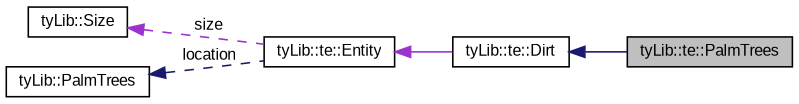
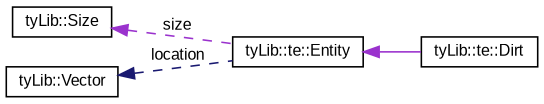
(710, 52) -> none
(78, 82) -> (62, 82)
